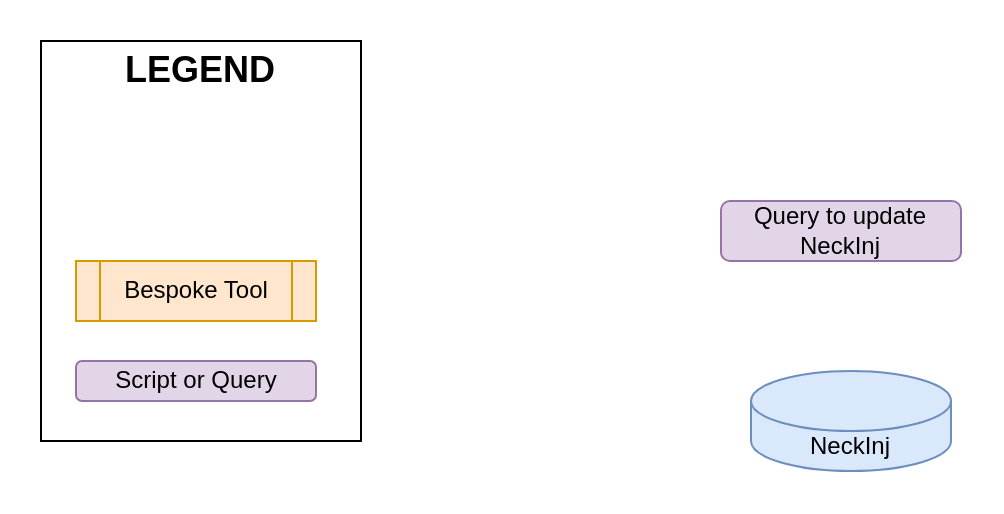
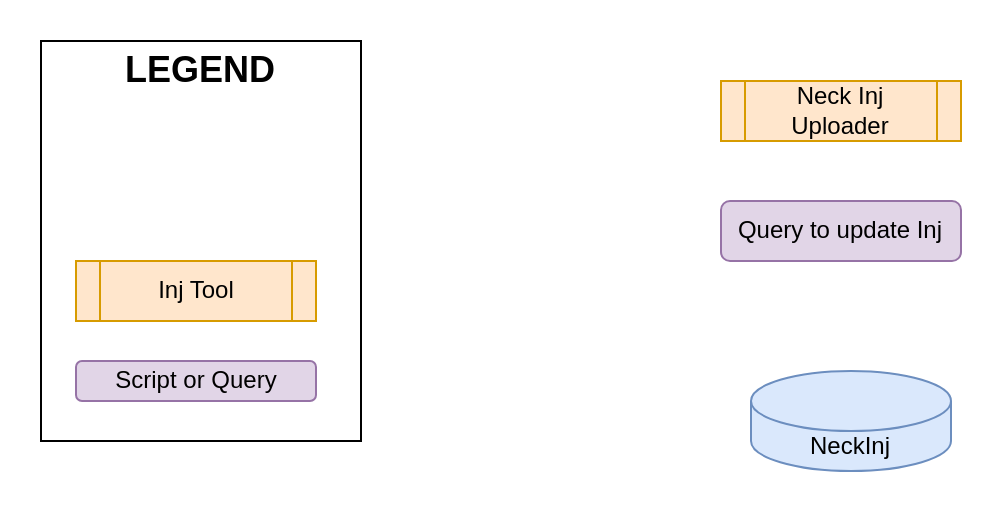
none -> (841, 111)
(841, 231) -> (841, 231)
(197, 291) -> (197, 291)
